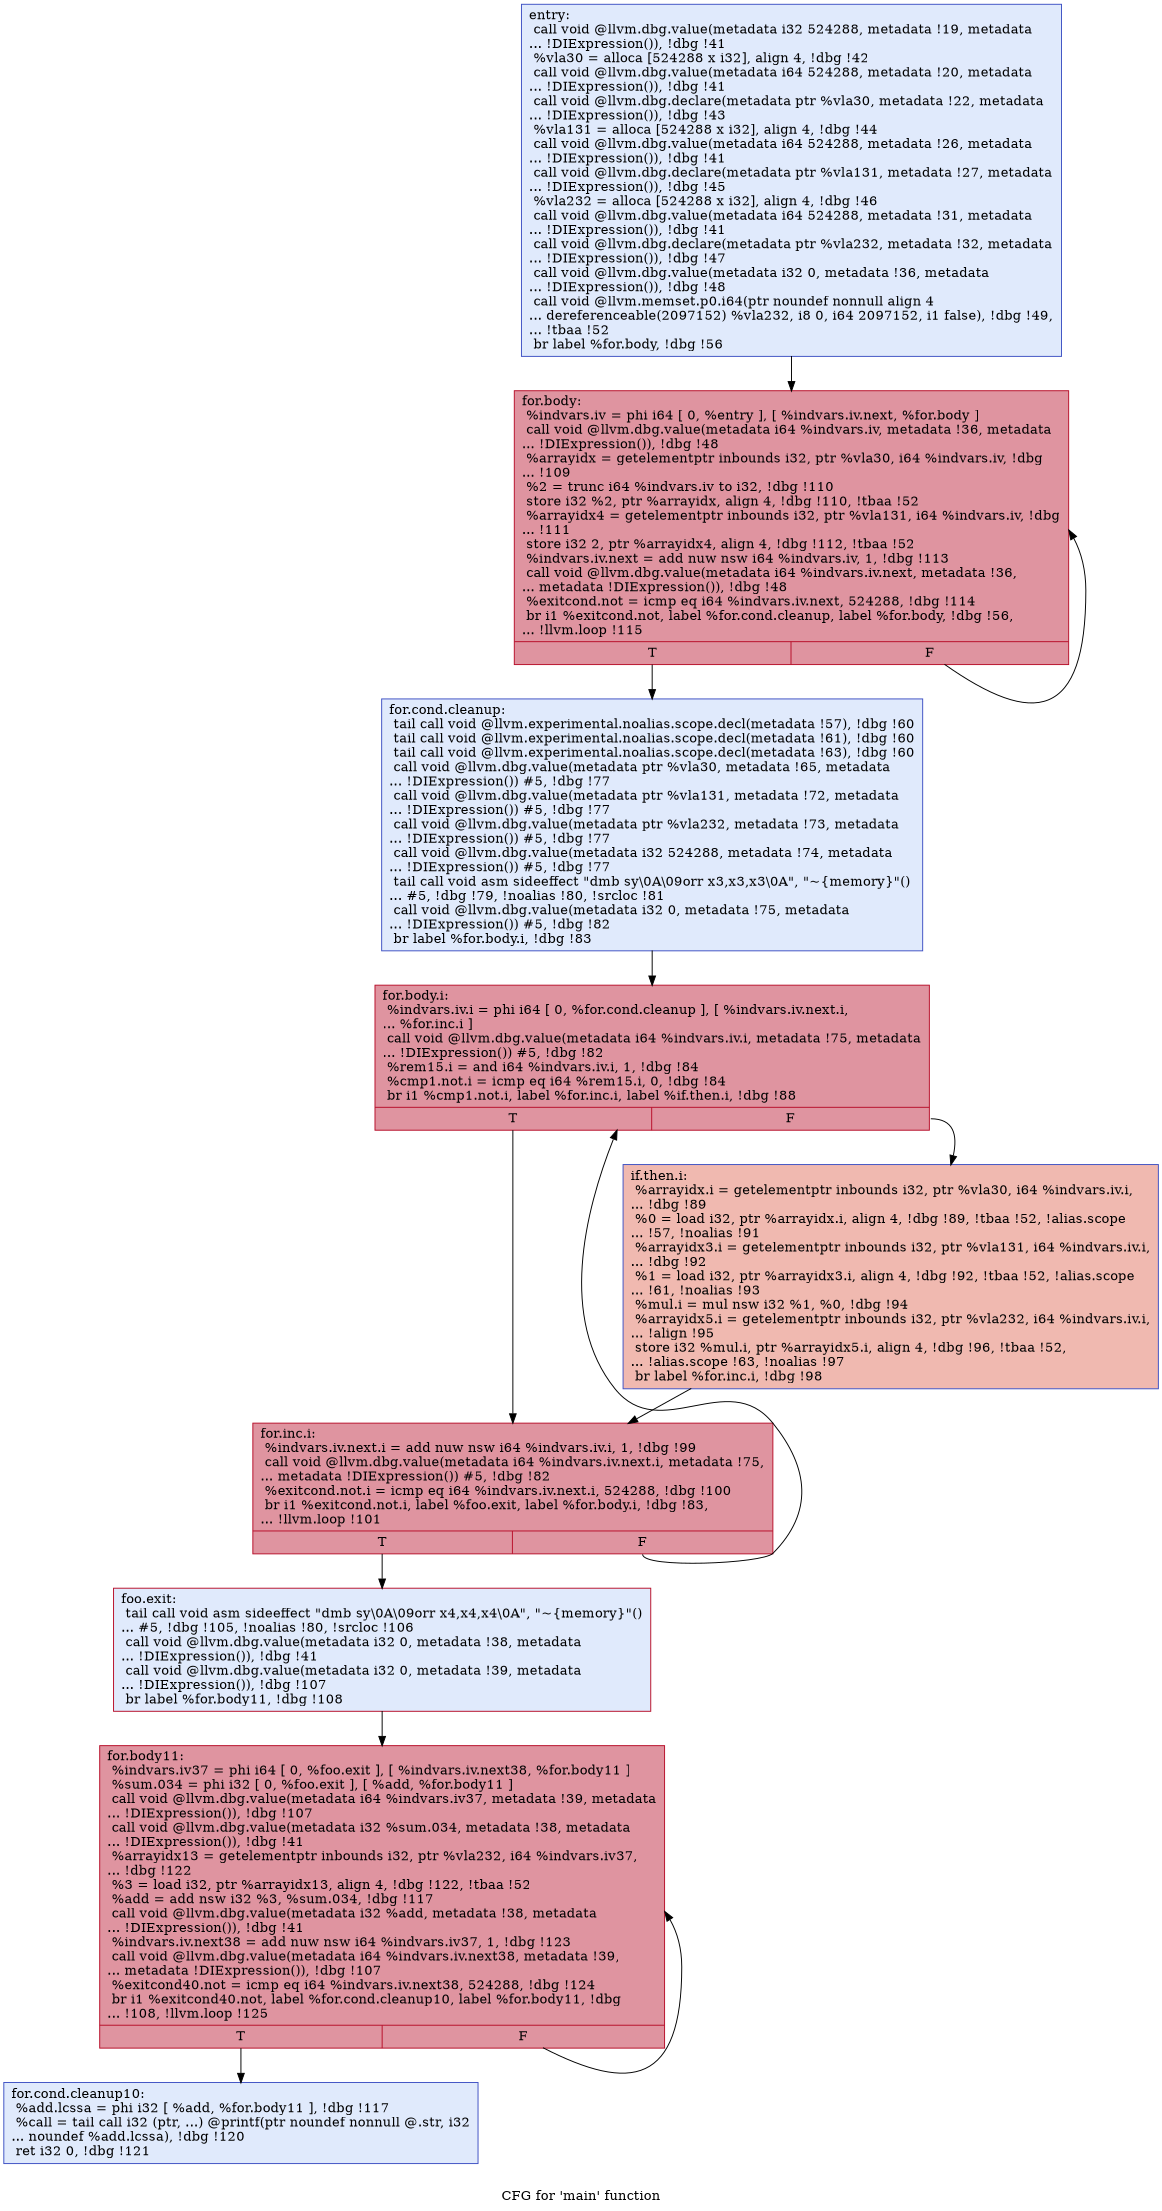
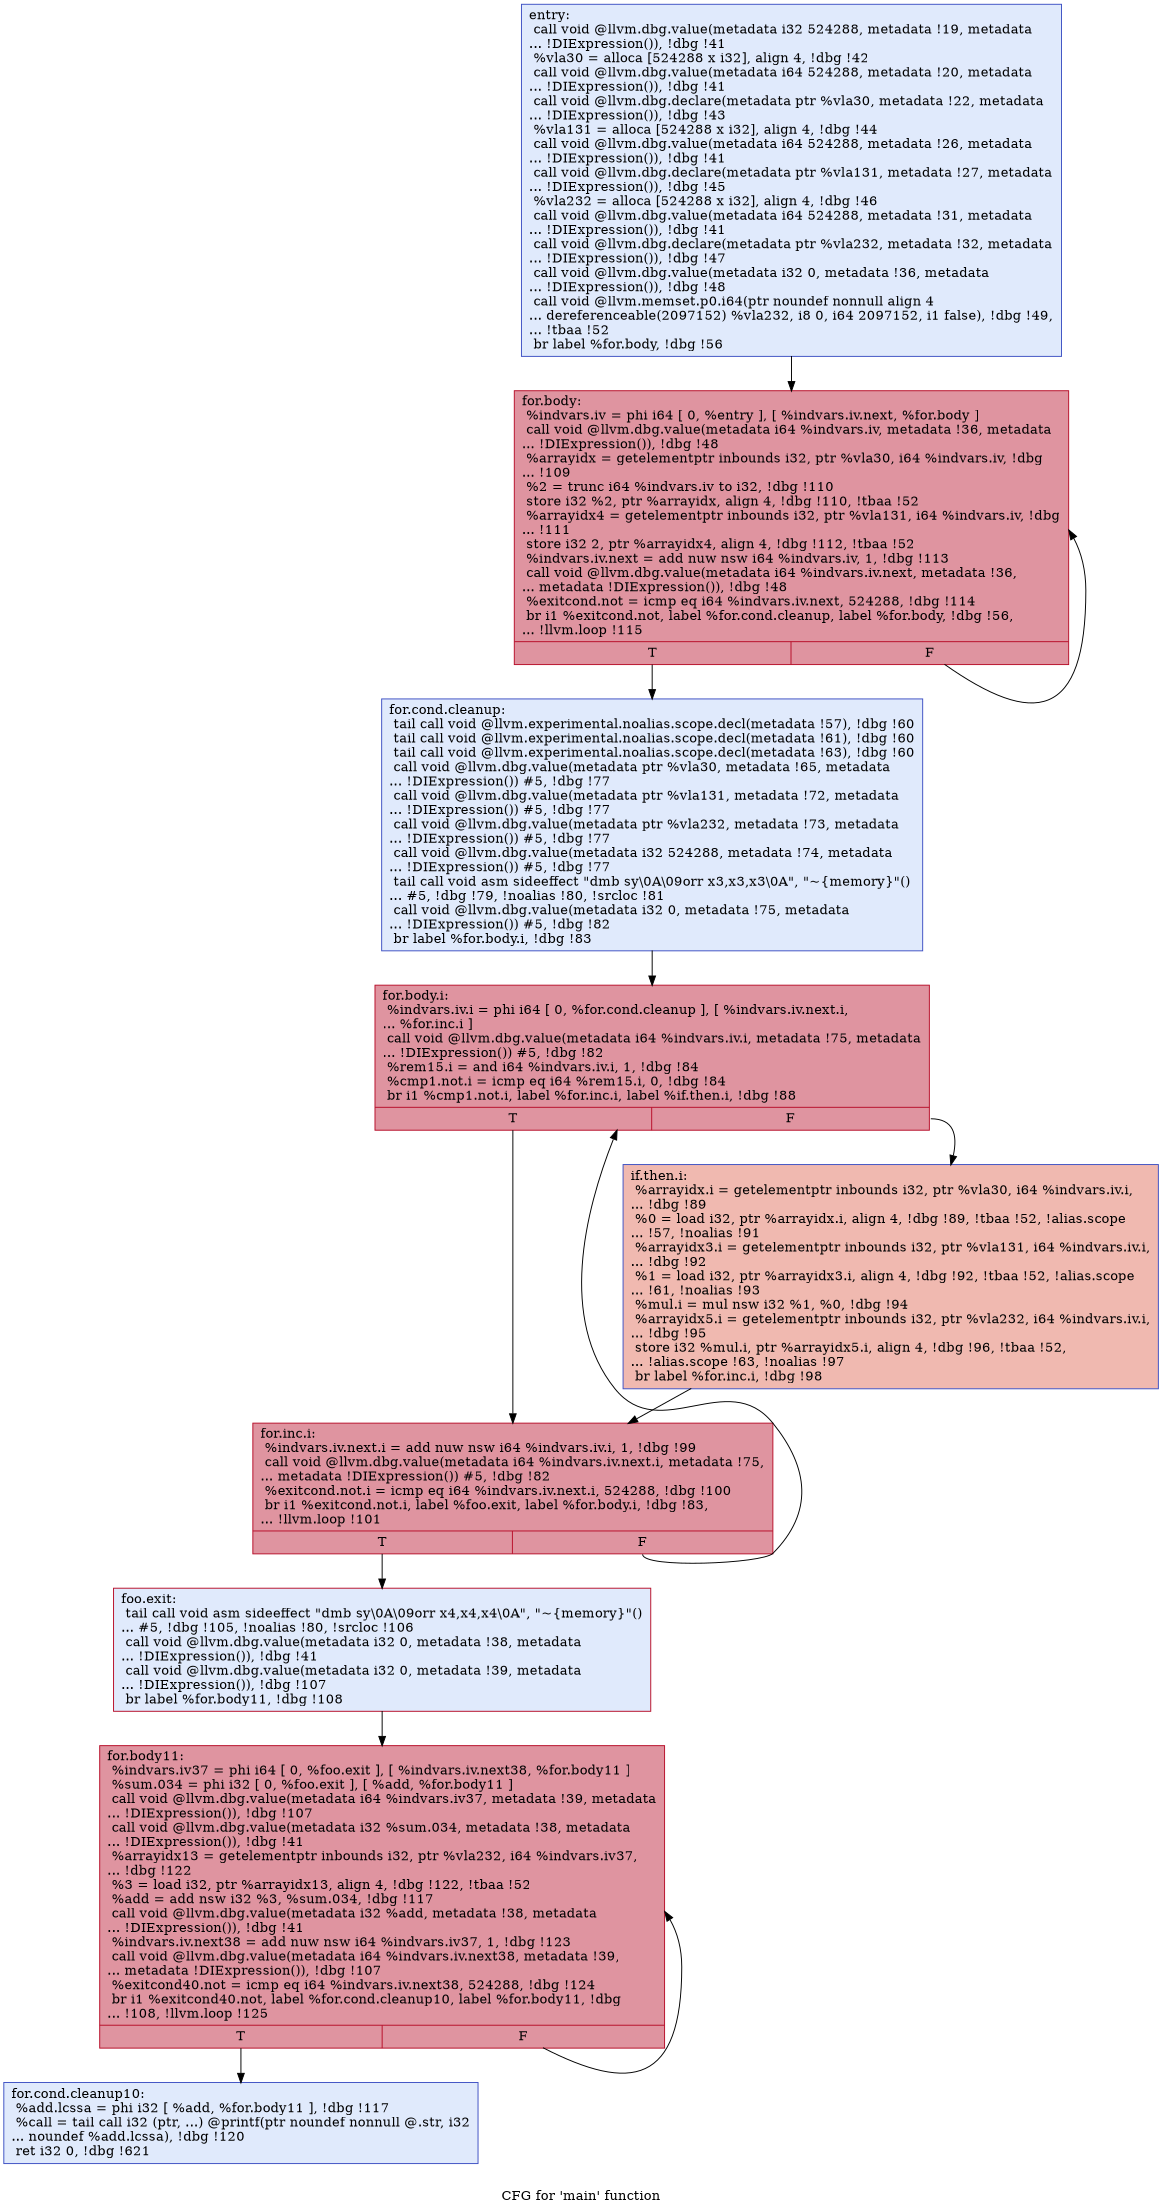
(673, 1333) -> (669, 1333)
(81, 2151) -> (81, 2151)
